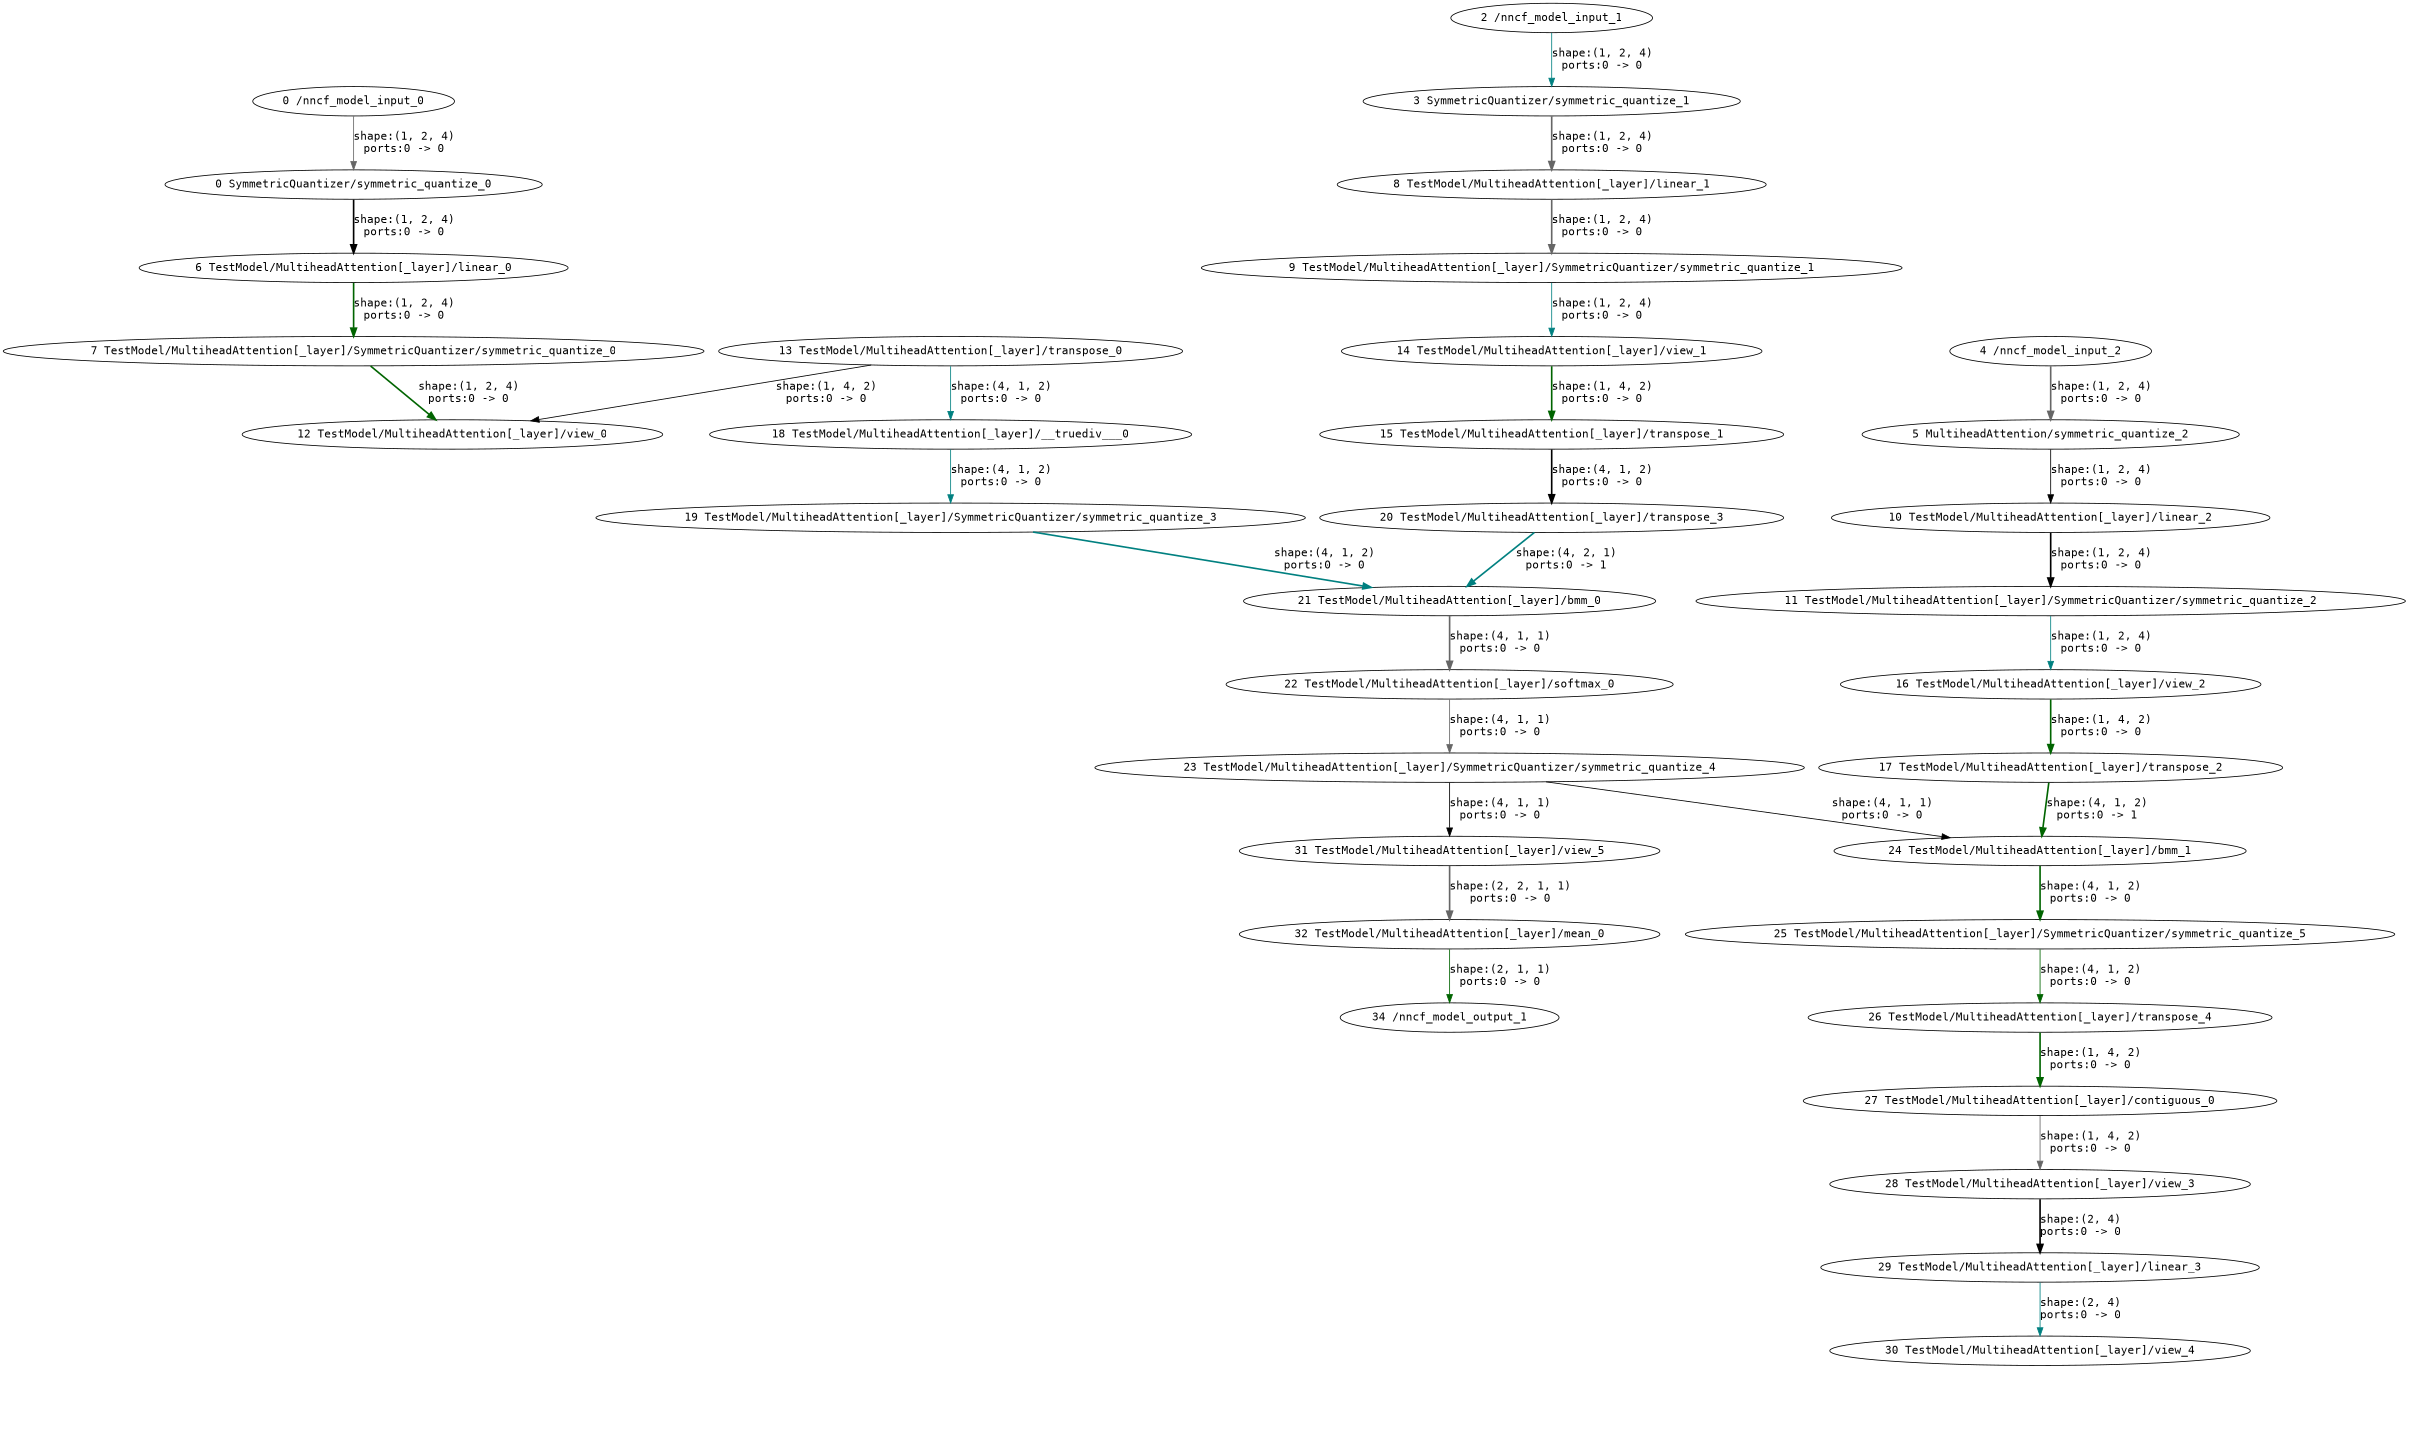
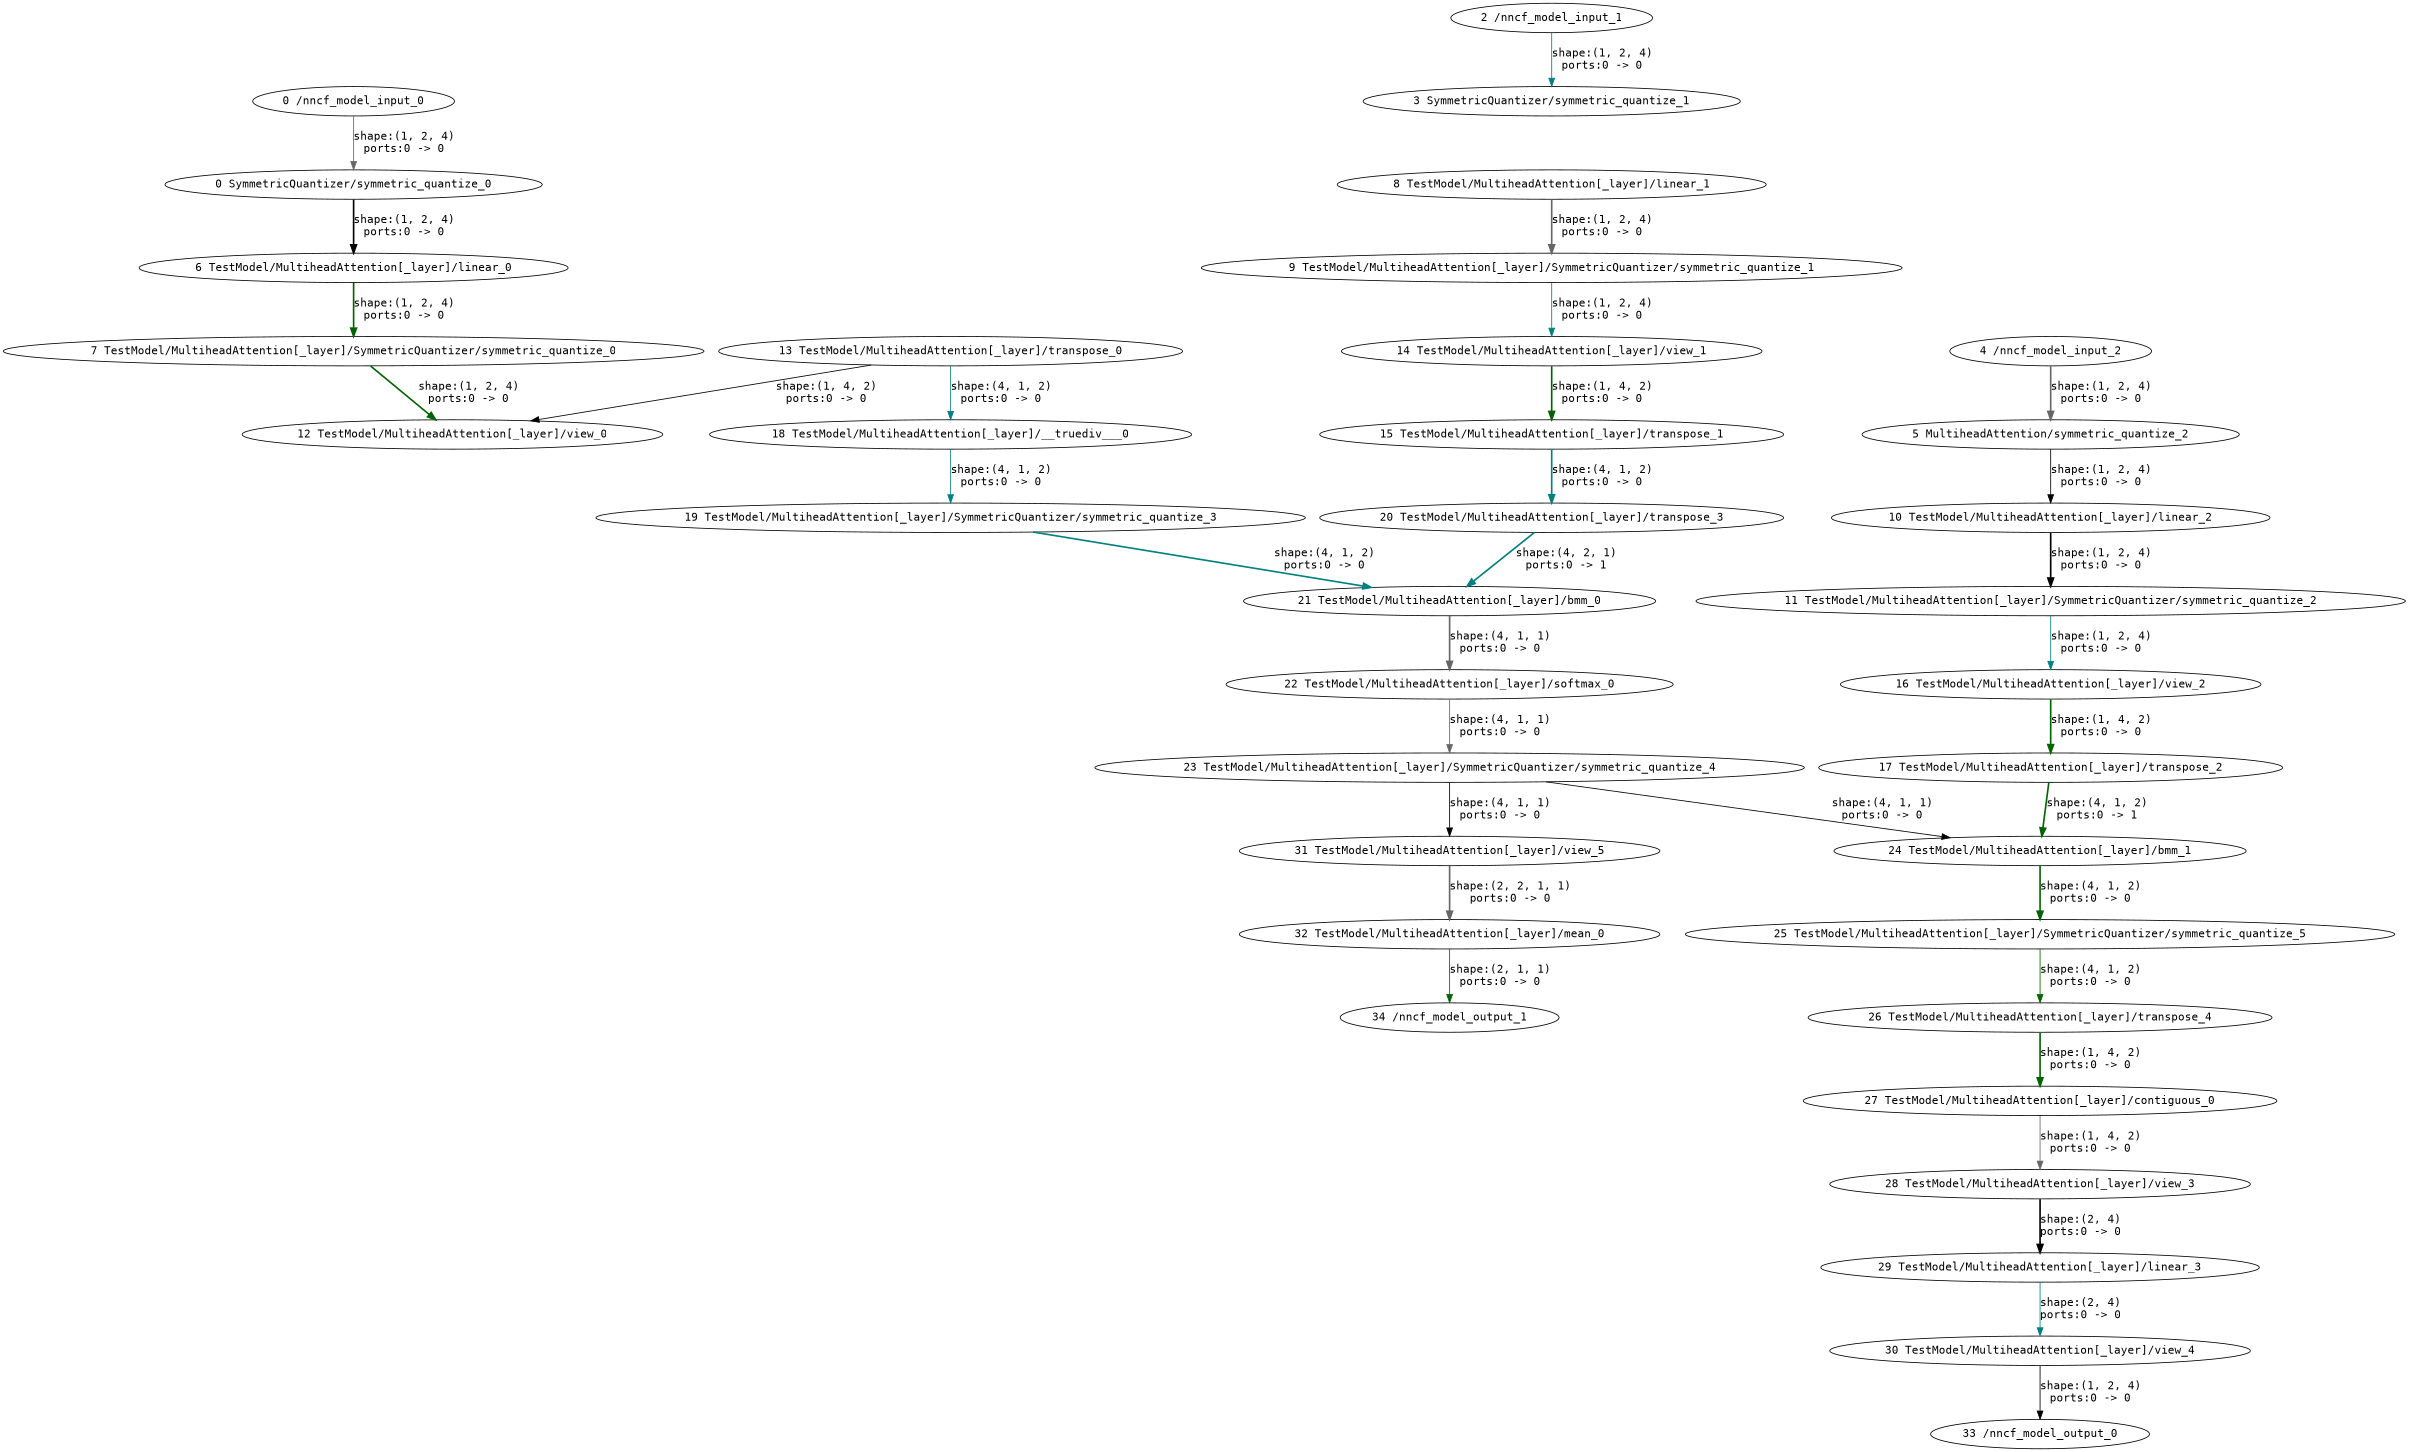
(1552, 139) -> none
(1552, 472) -> (1552, 472)
none -> (2040, 1434)
